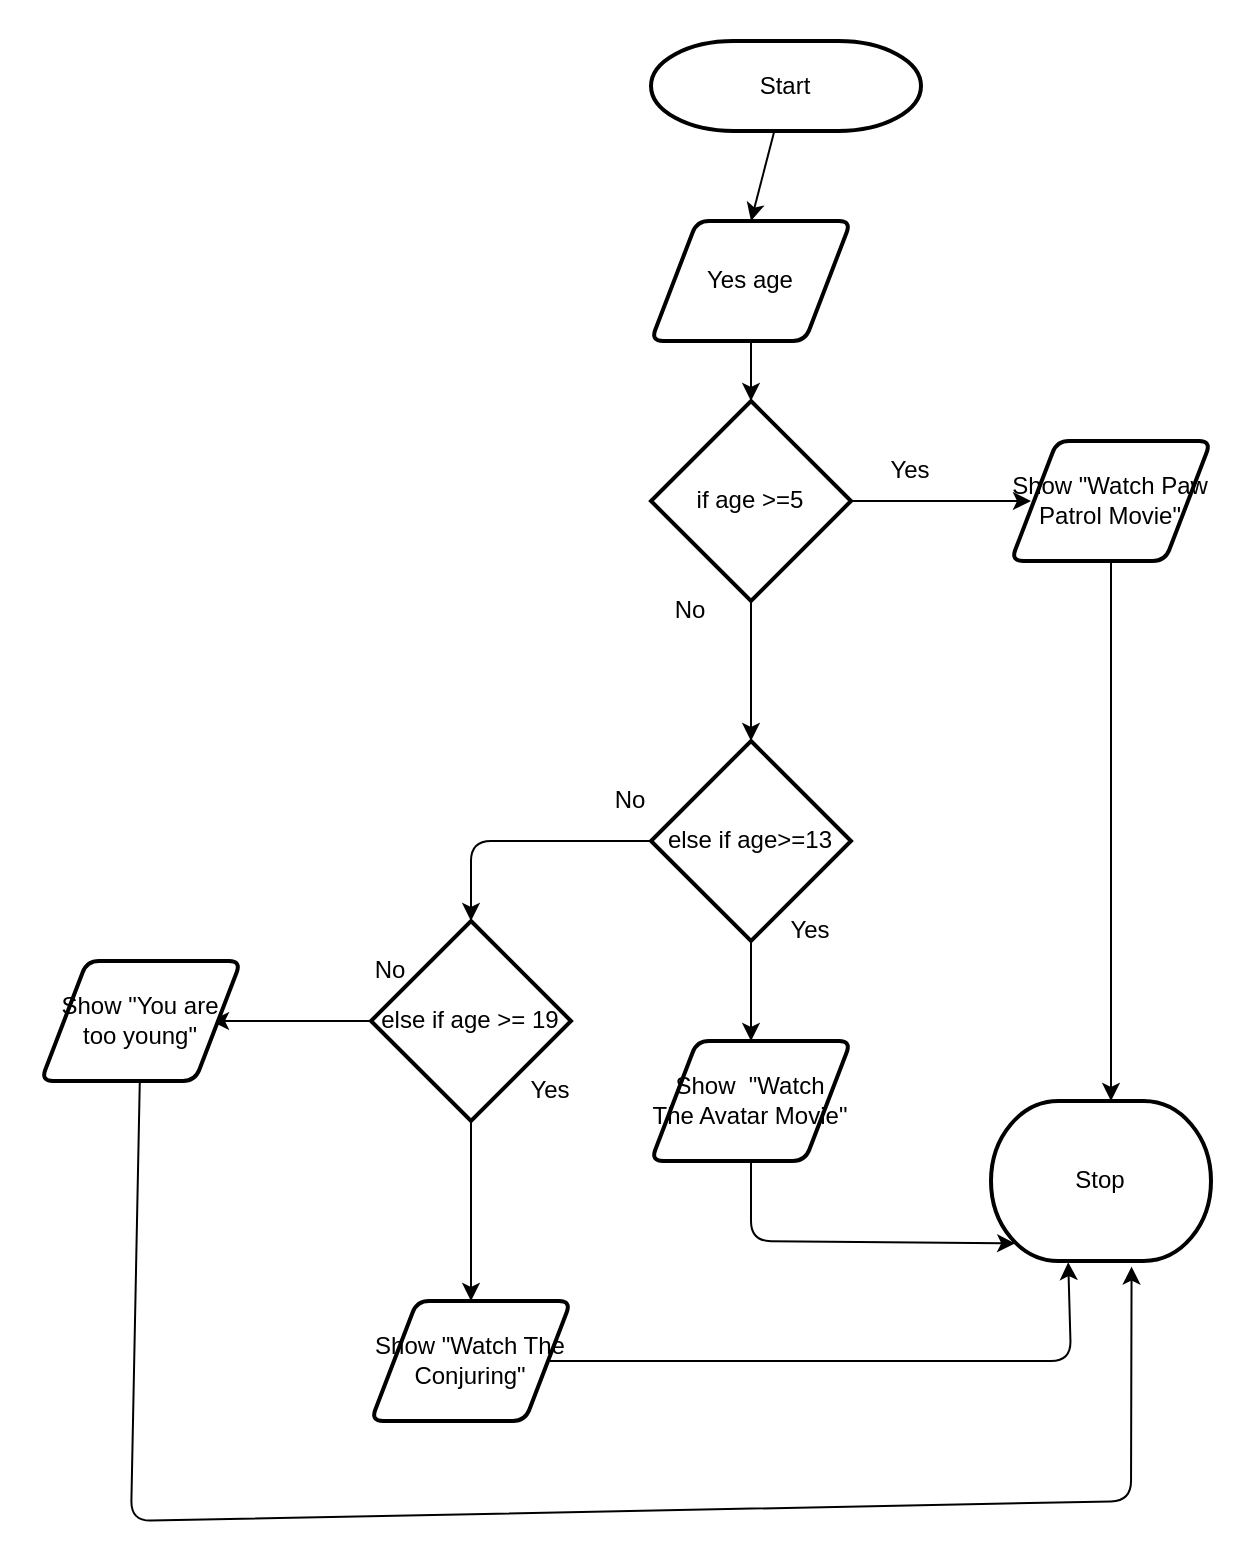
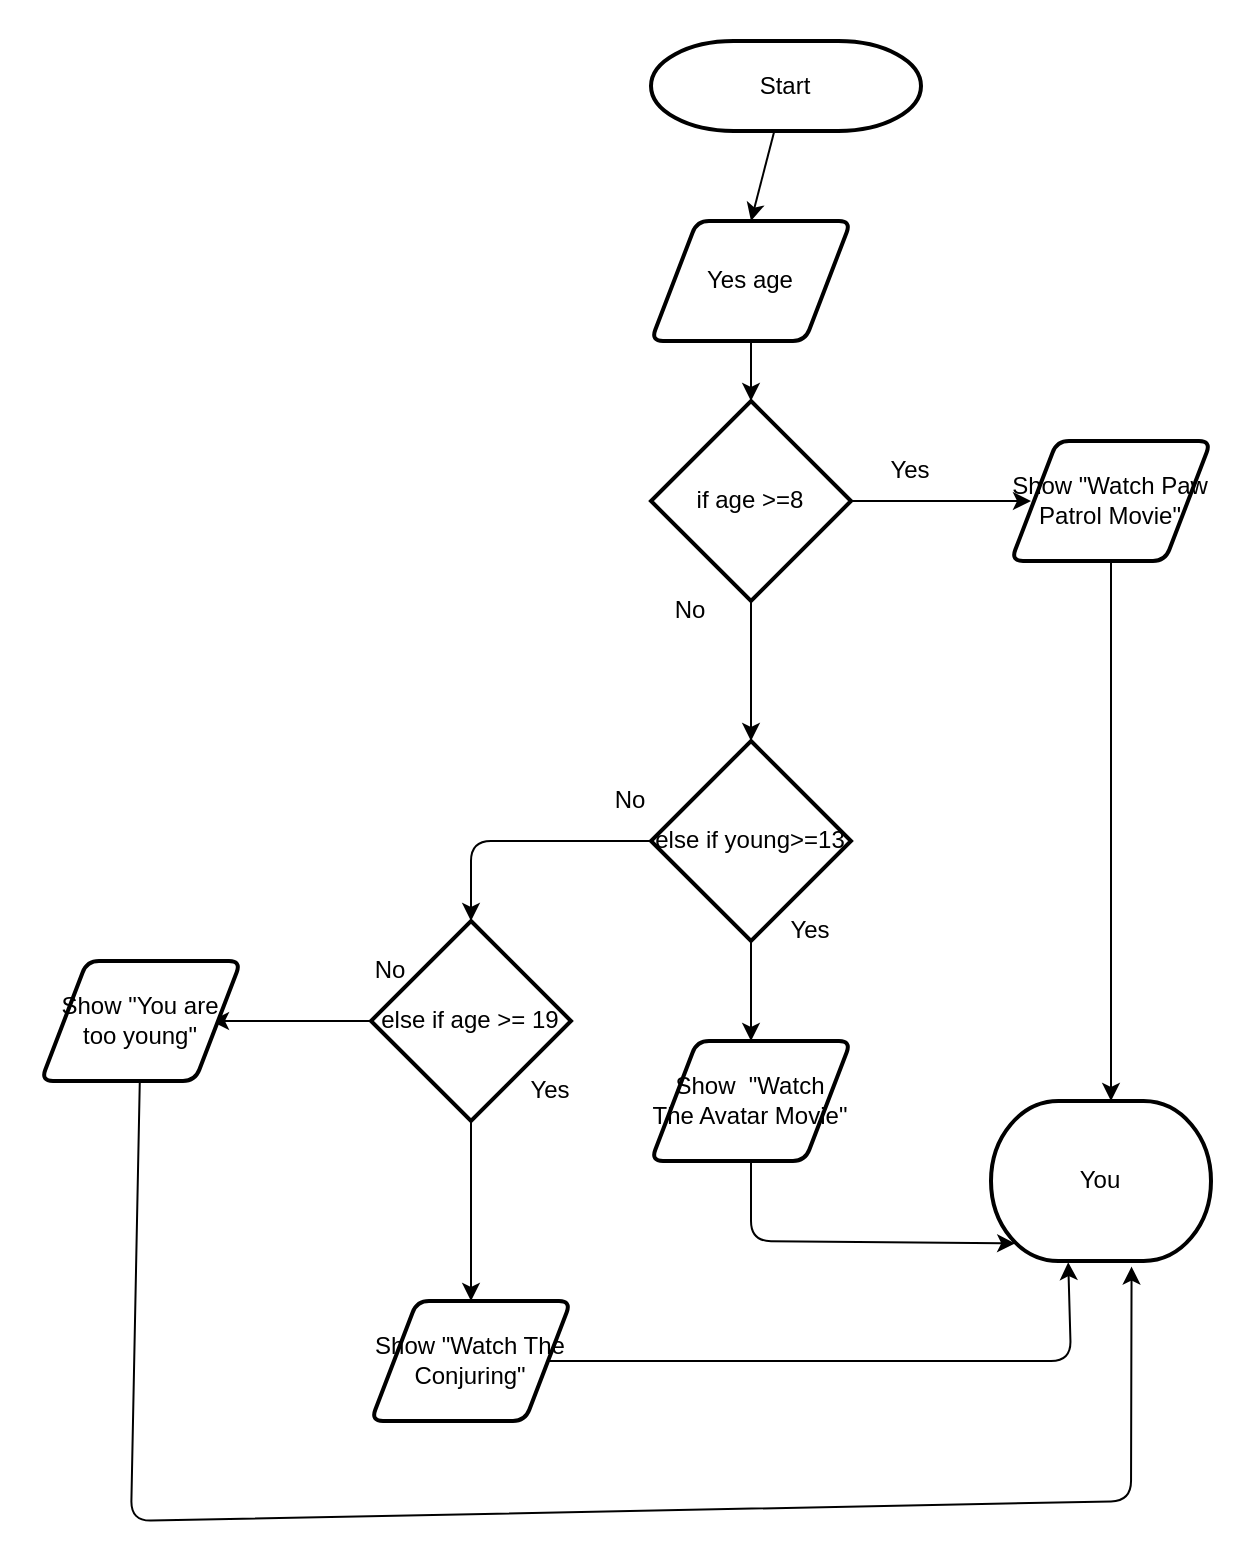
(751, 501) -> (751, 501)
(751, 841) -> (751, 841)
(1101, 1181) -> (1101, 1181)
